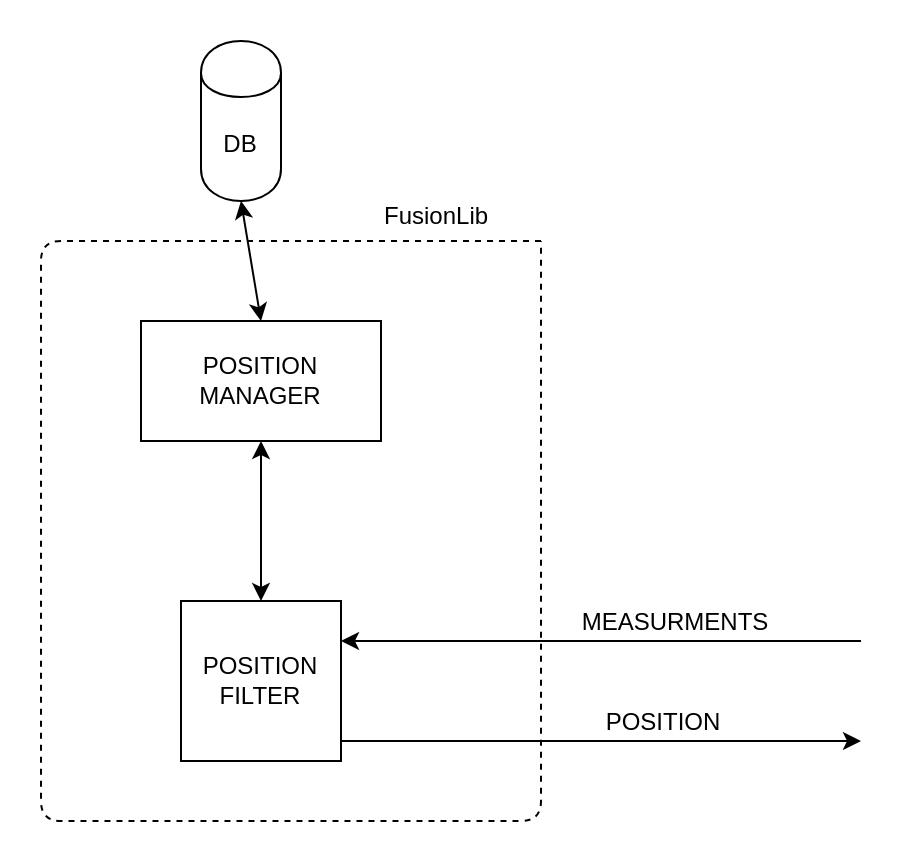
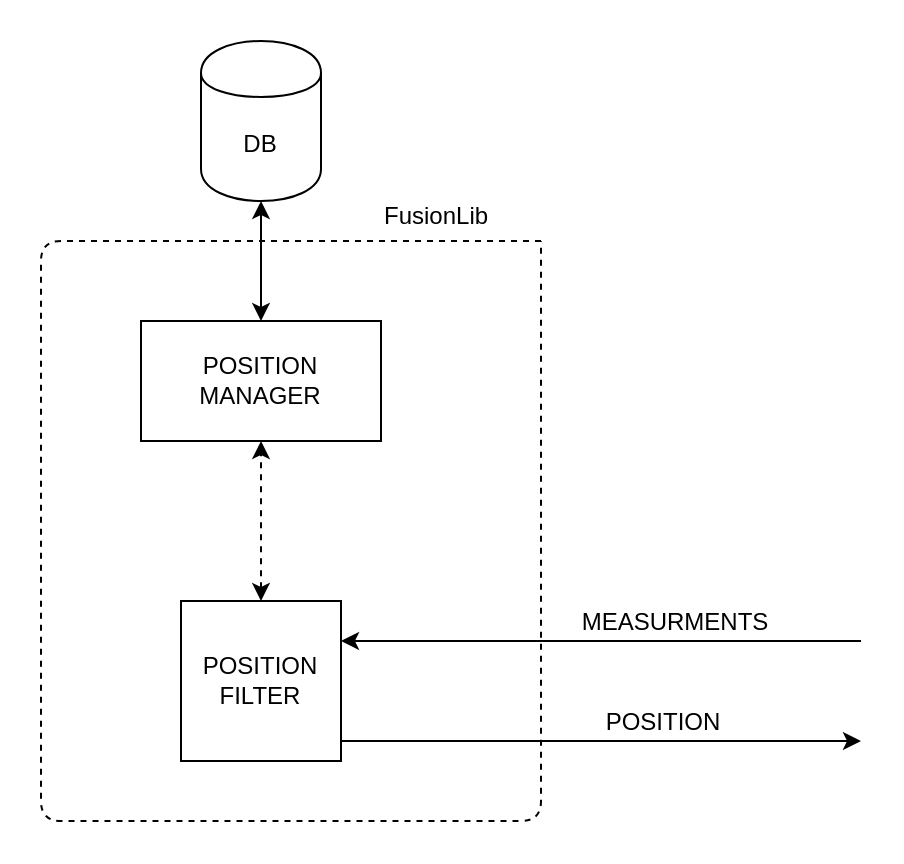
(241, 121) -> (261, 121)
(261, 519) -> (261, 519)
